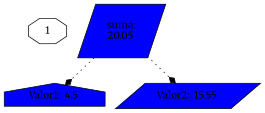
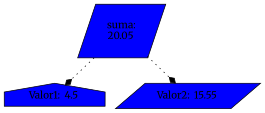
(48, 31) -> none
